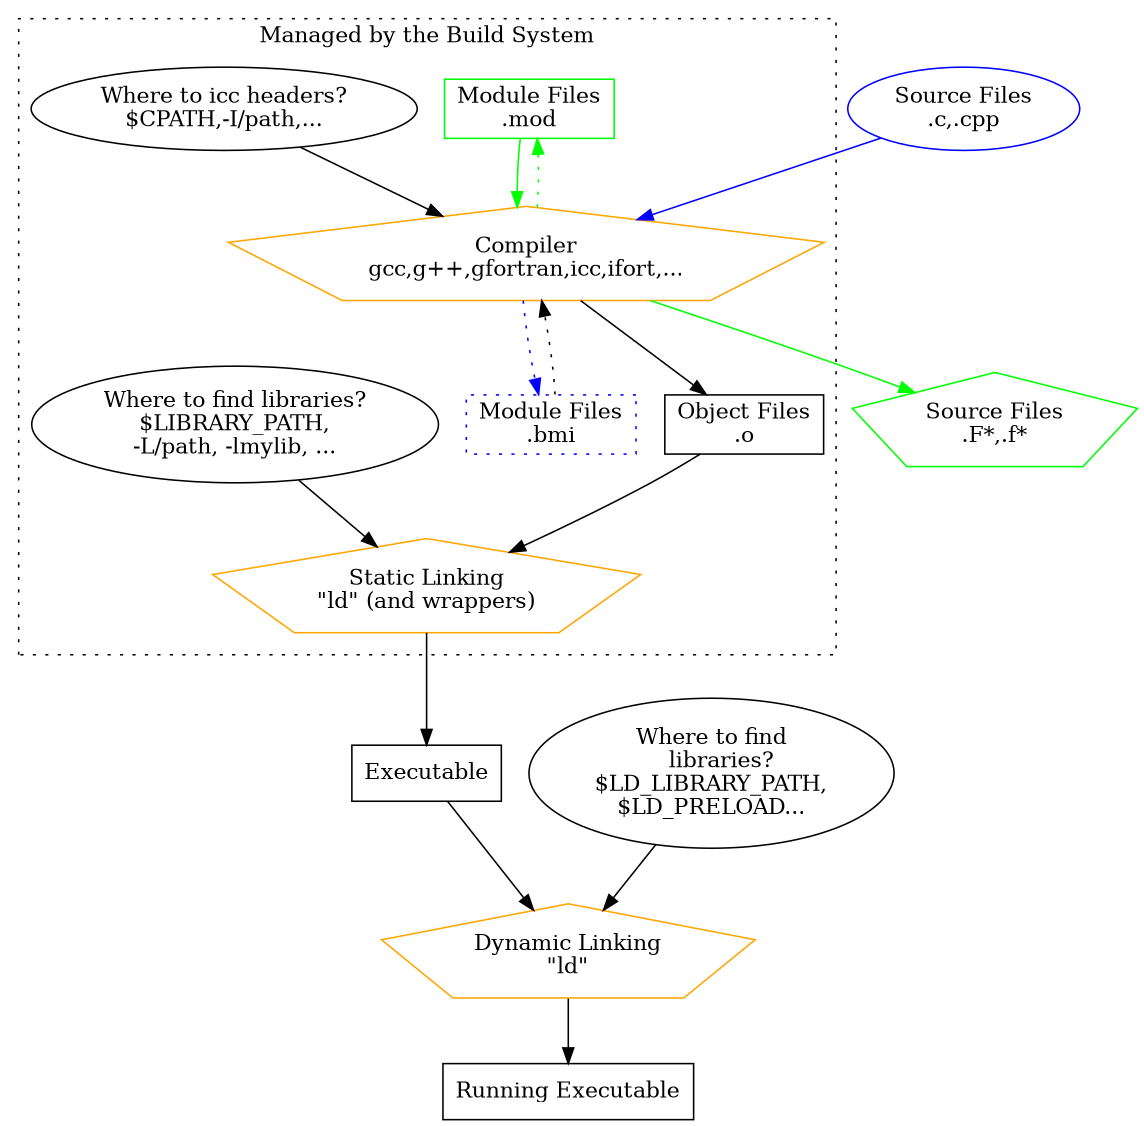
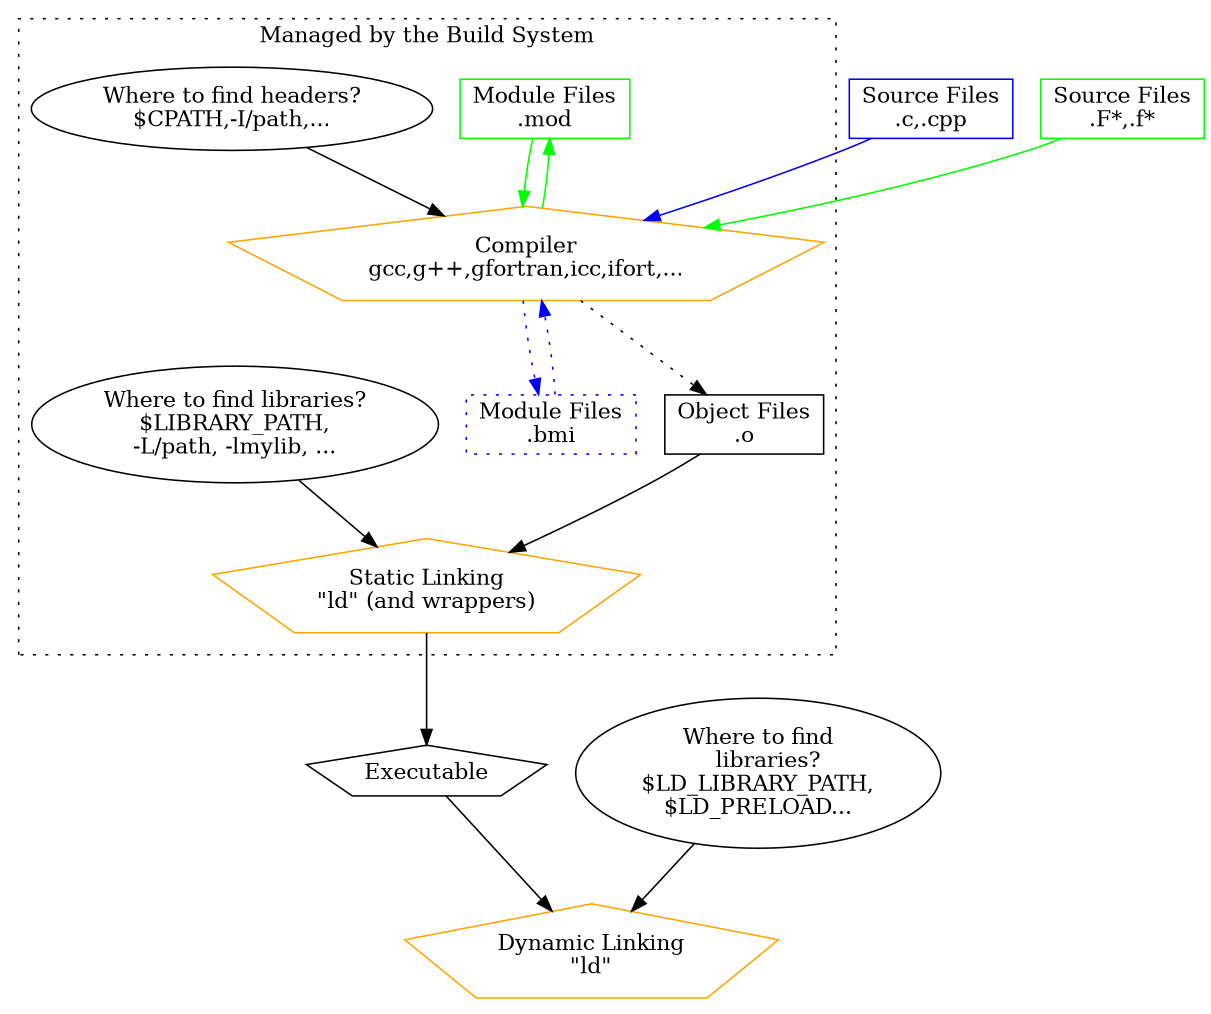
(224, 109) -> (232, 109)
(964, 109) -> (931, 109)
(538, 181) -> (546, 181)
(637, 343) -> (637, 343)
(775, 343) -> (892, 188)
(551, 355) -> (551, 355)
(995, 424) -> (1123, 109)
(427, 773) -> (427, 773)
(568, 1092) -> none
